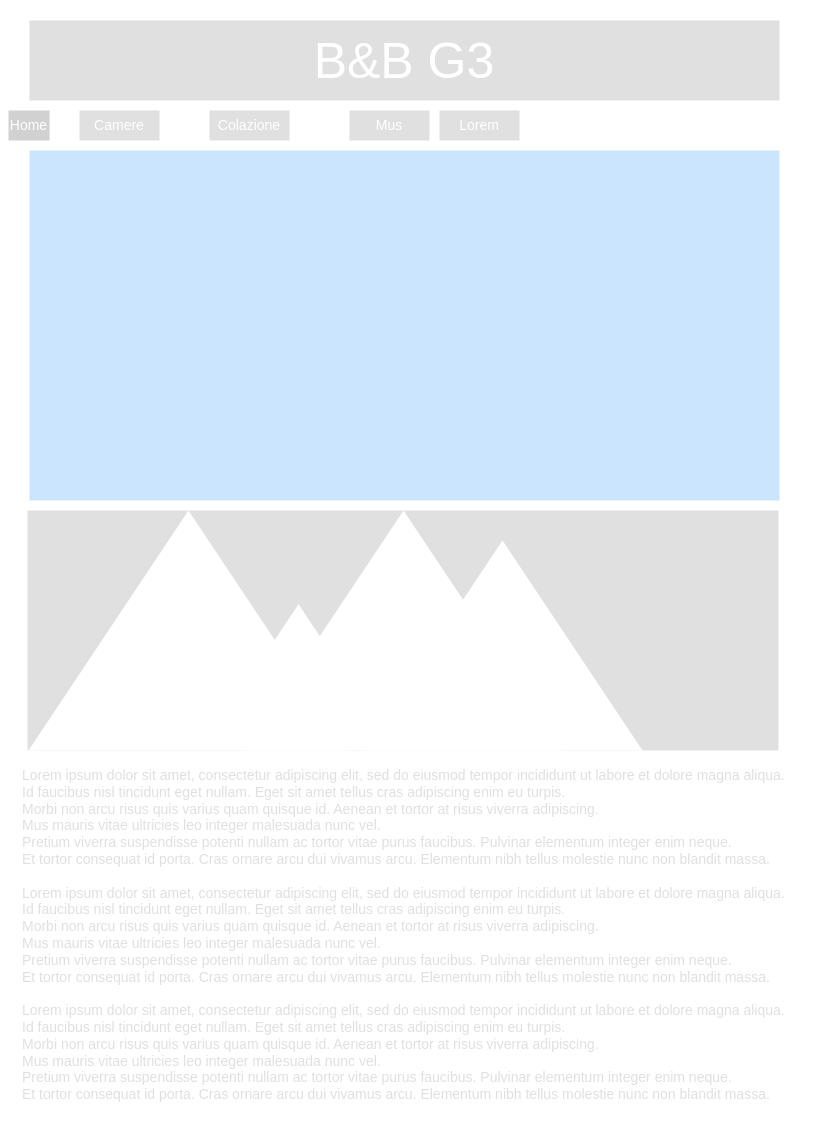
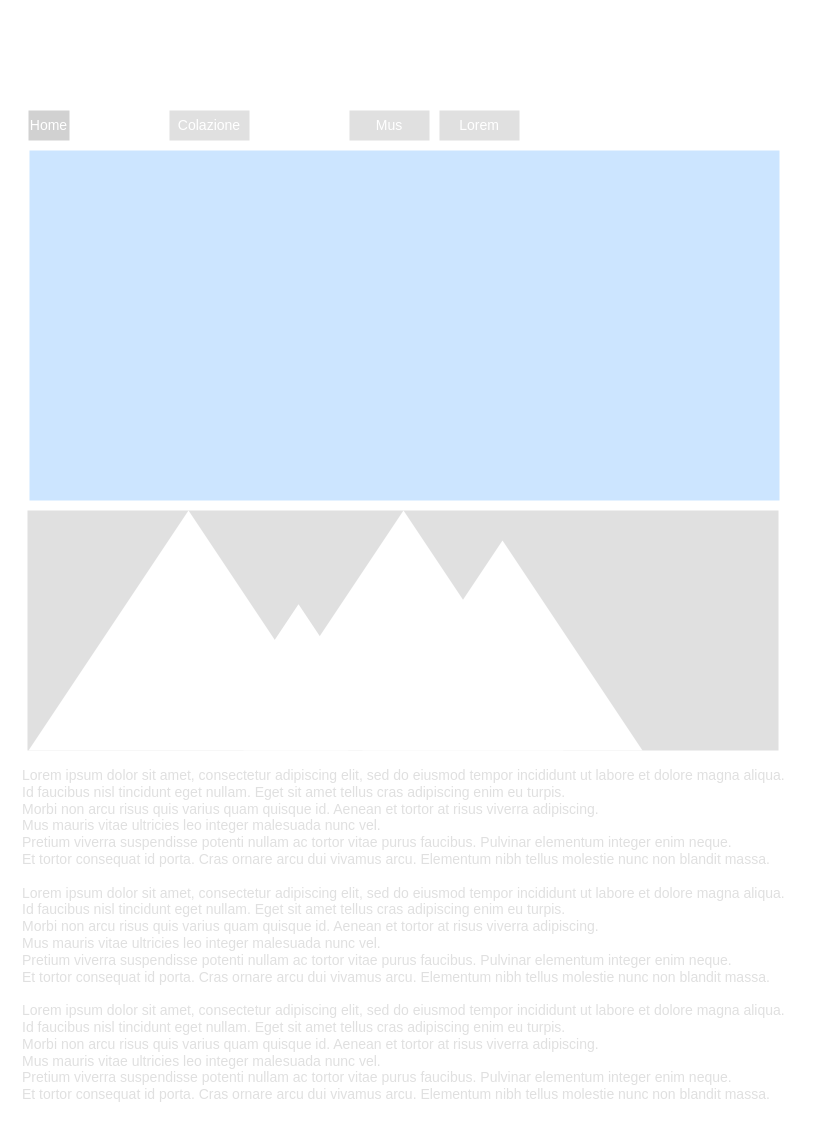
(405, 61) -> (405, 61)
(29, 126) -> (49, 126)
(120, 126) -> (120, 126)
(250, 126) -> (210, 126)
